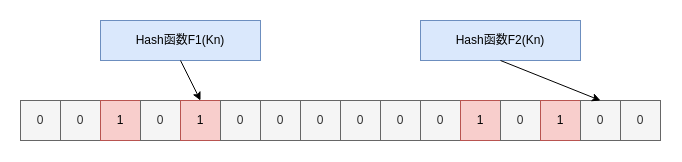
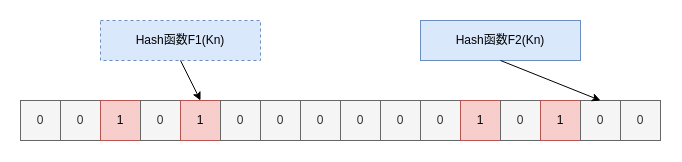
(181, 41) -> (181, 41)
